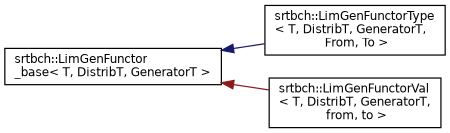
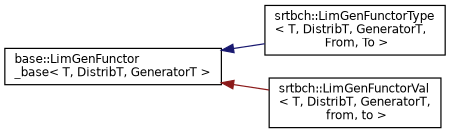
(113, 67) -> (113, 67)
